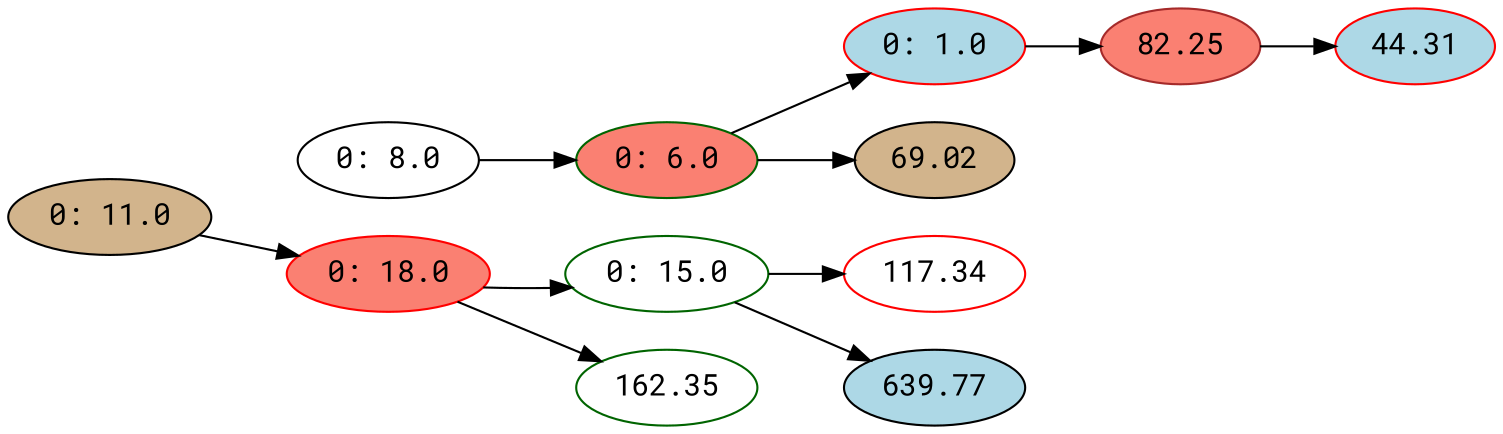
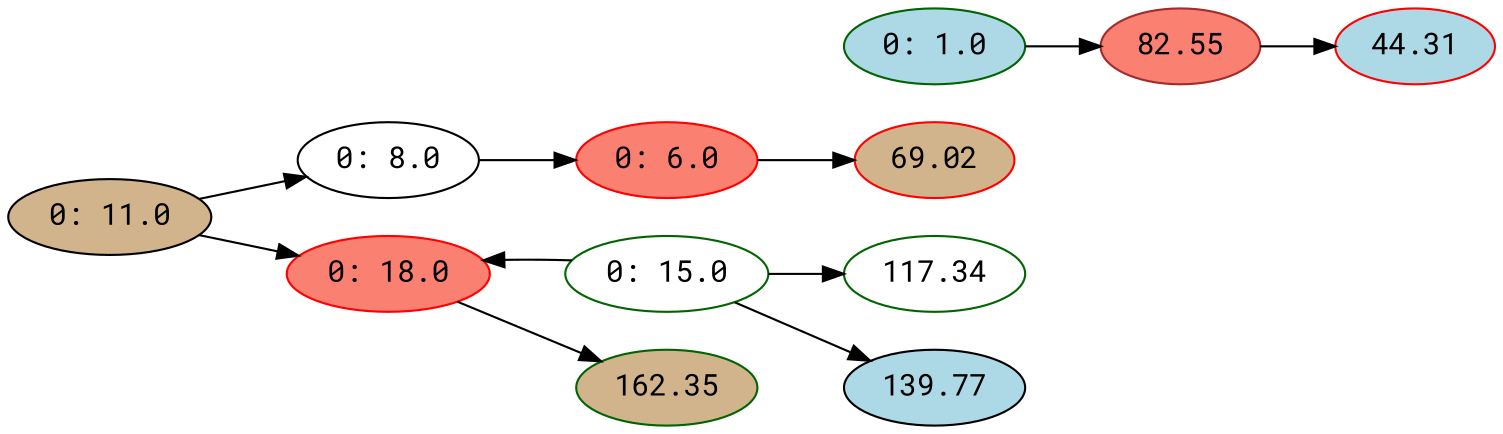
(935, 46) -> (935, 46)
(1180, 46) -> (1180, 46)
(791, 108) -> none
(667, 160) -> (667, 160)
(935, 160) -> (935, 160)
none -> (242, 190)
(935, 274) -> (935, 274)
(517, 288) -> (538, 260)
(667, 388) -> (667, 388)
(935, 388) -> (935, 388)
